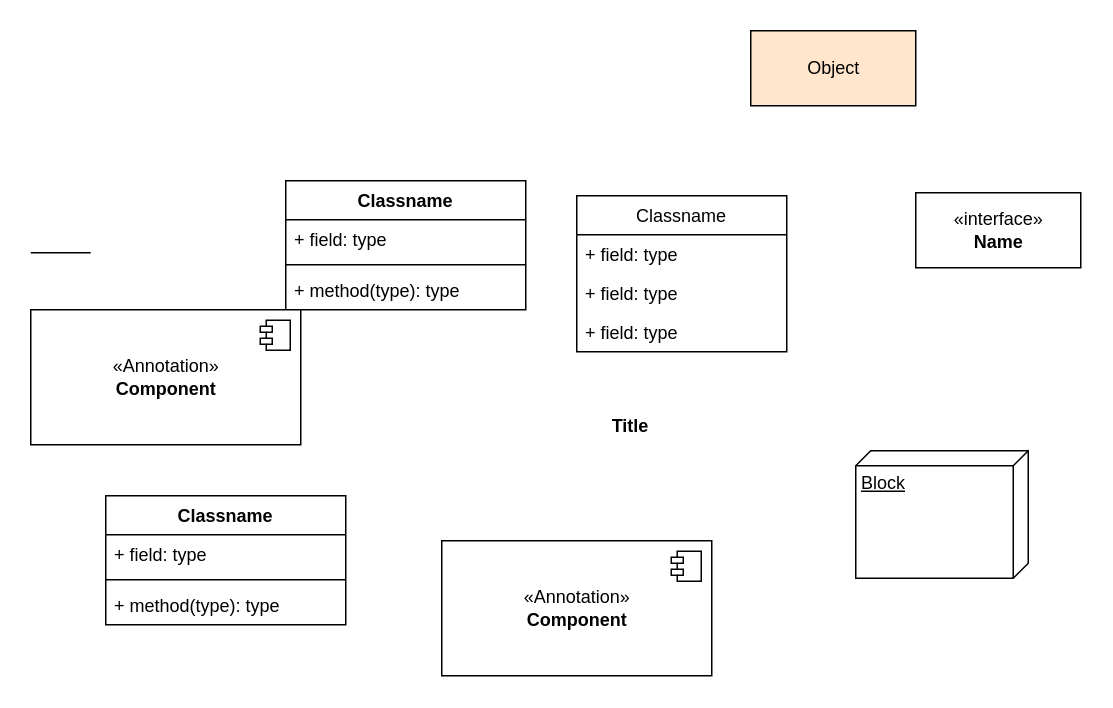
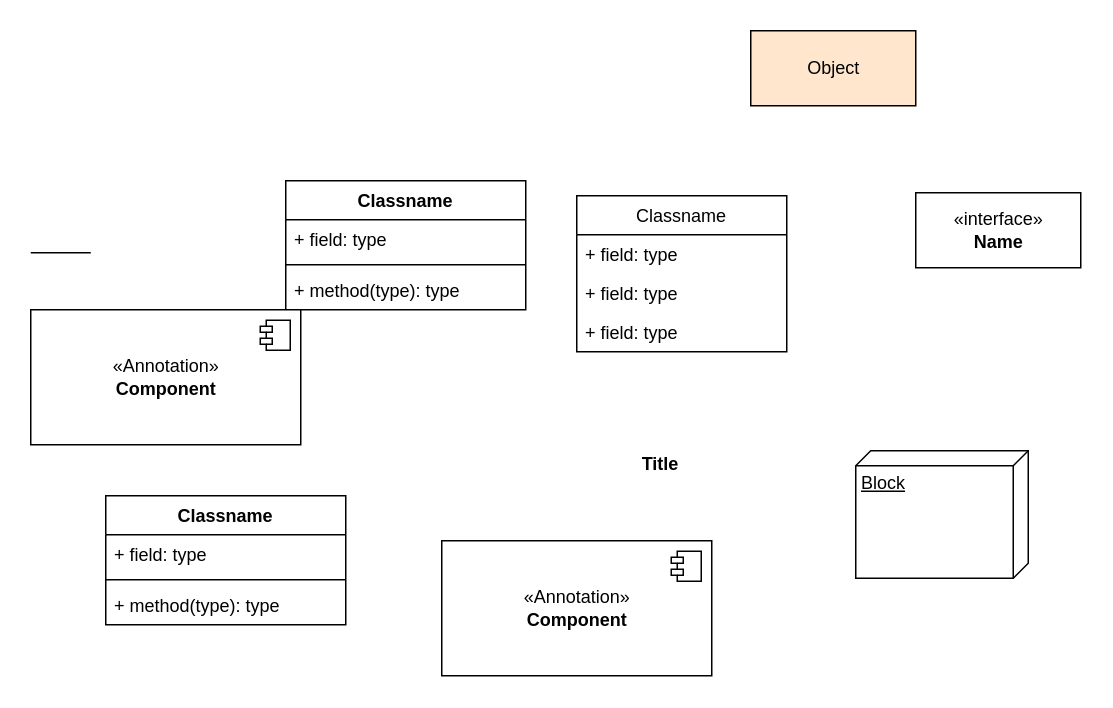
(631, 425) -> (661, 463)
